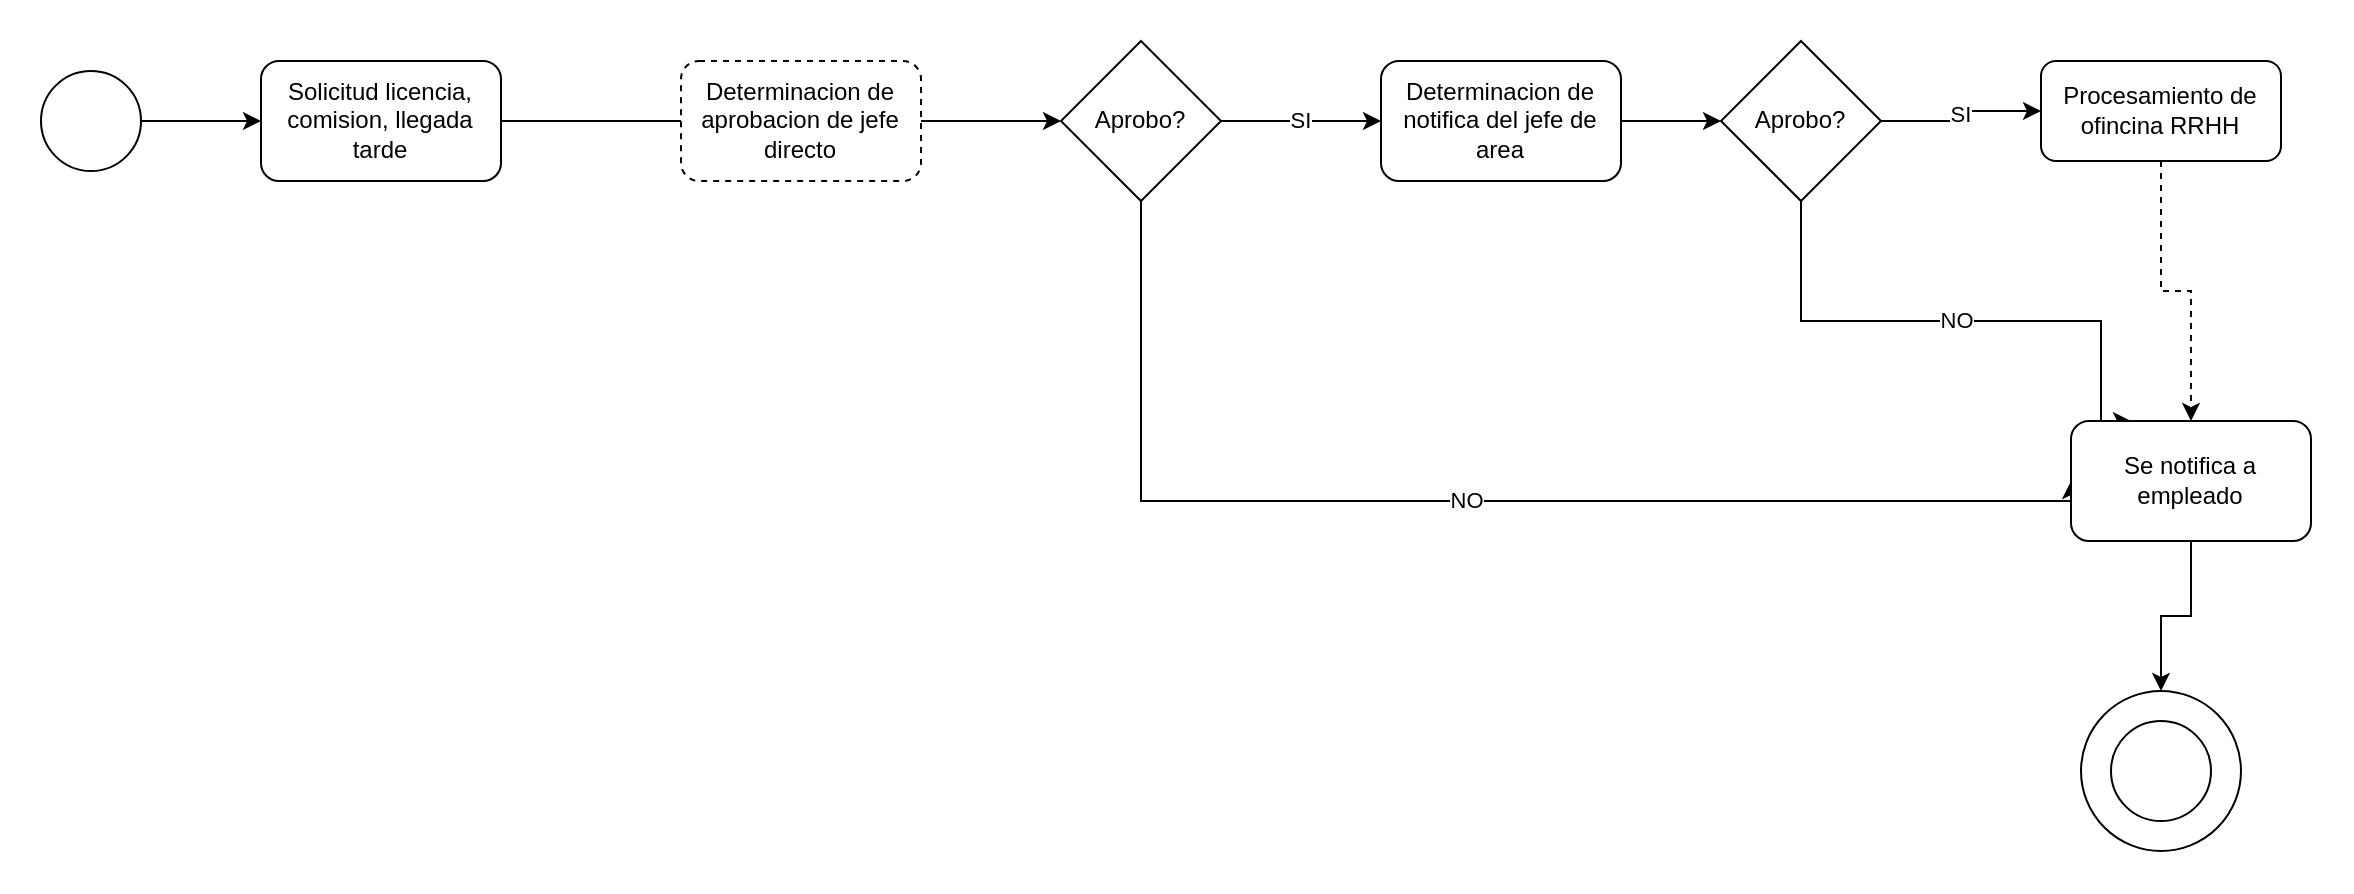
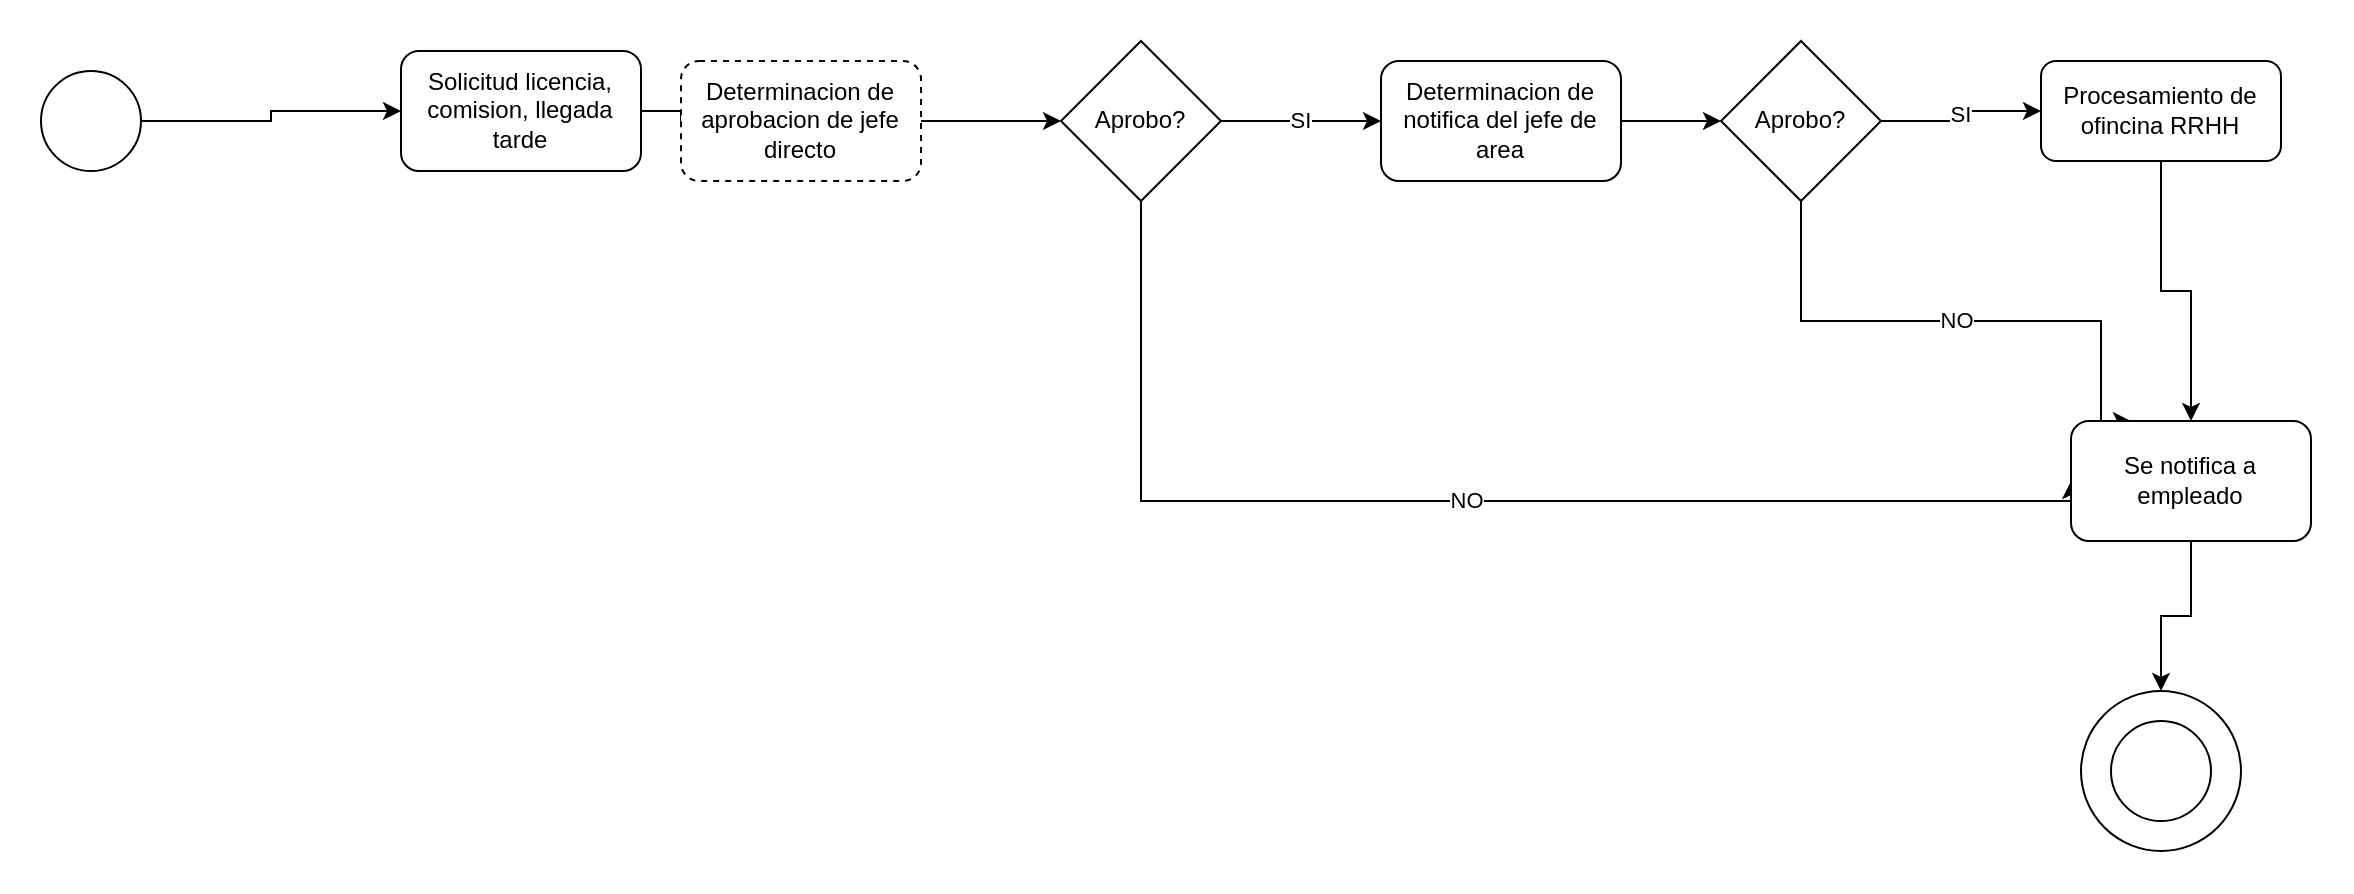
(381, 121) -> (521, 111)
(2171, 291) -> (2171, 291)
